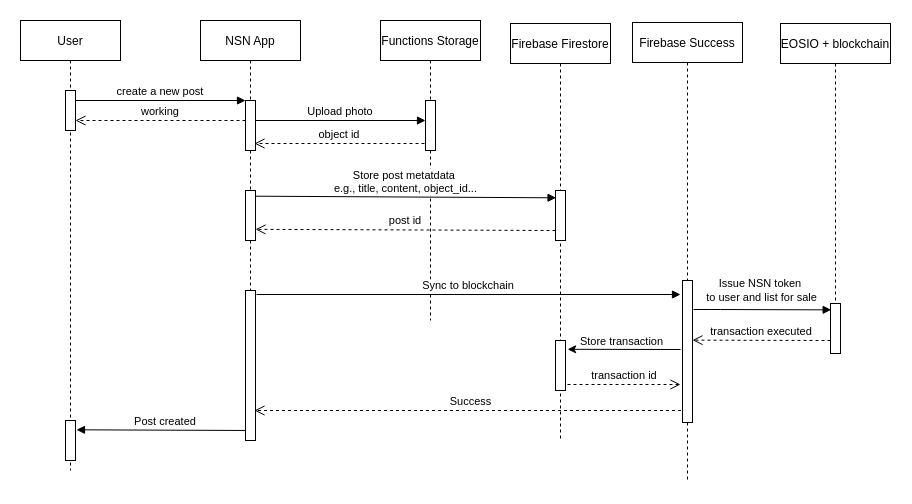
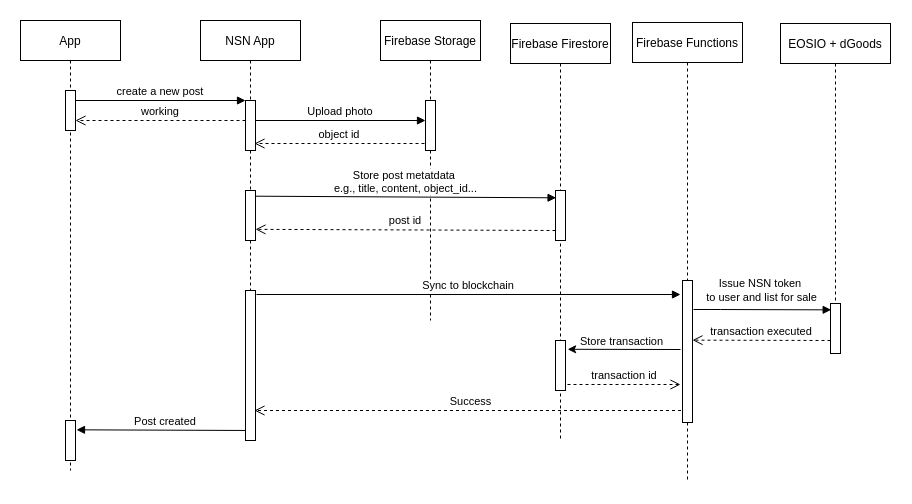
(70, 41) -> (70, 41)
(430, 41) -> (430, 41)
(687, 43) -> (687, 43)
(835, 44) -> (835, 44)
